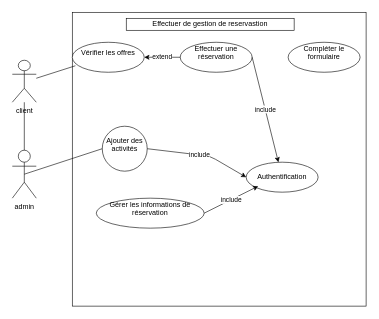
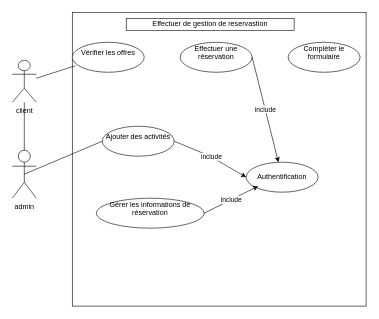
(161, 57) -> none
(125, 149) -> (138, 141)
